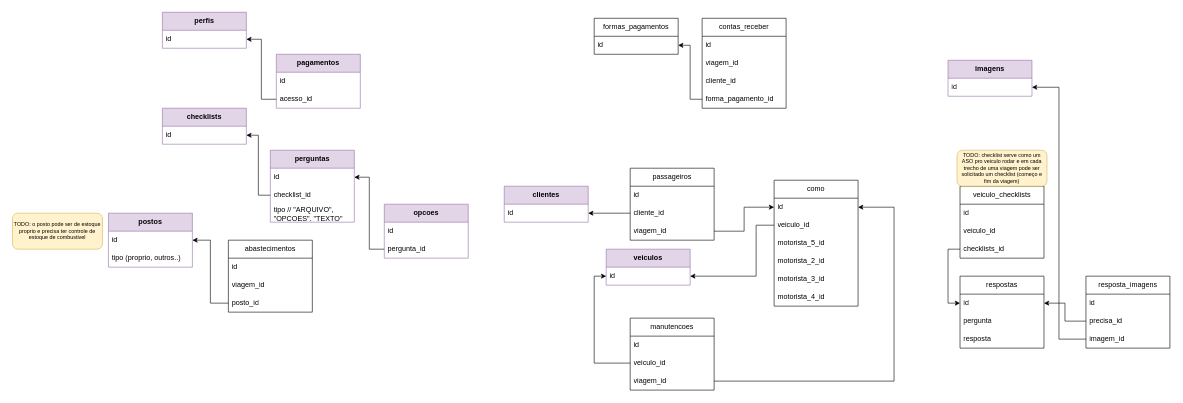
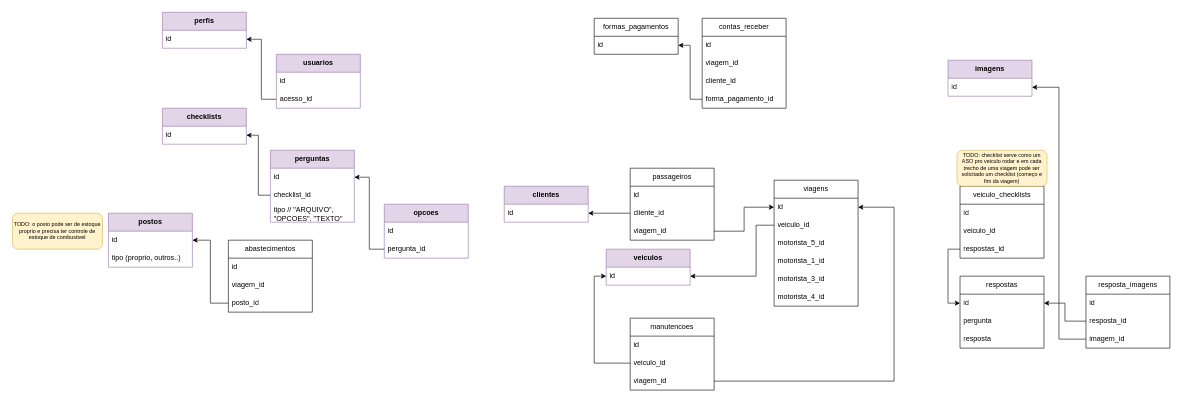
(318, 63) -> (318, 63)
(816, 189) -> (816, 189)
(987, 249) -> (987, 249)
(804, 261) -> (804, 261)
(1108, 321) -> (1111, 321)
